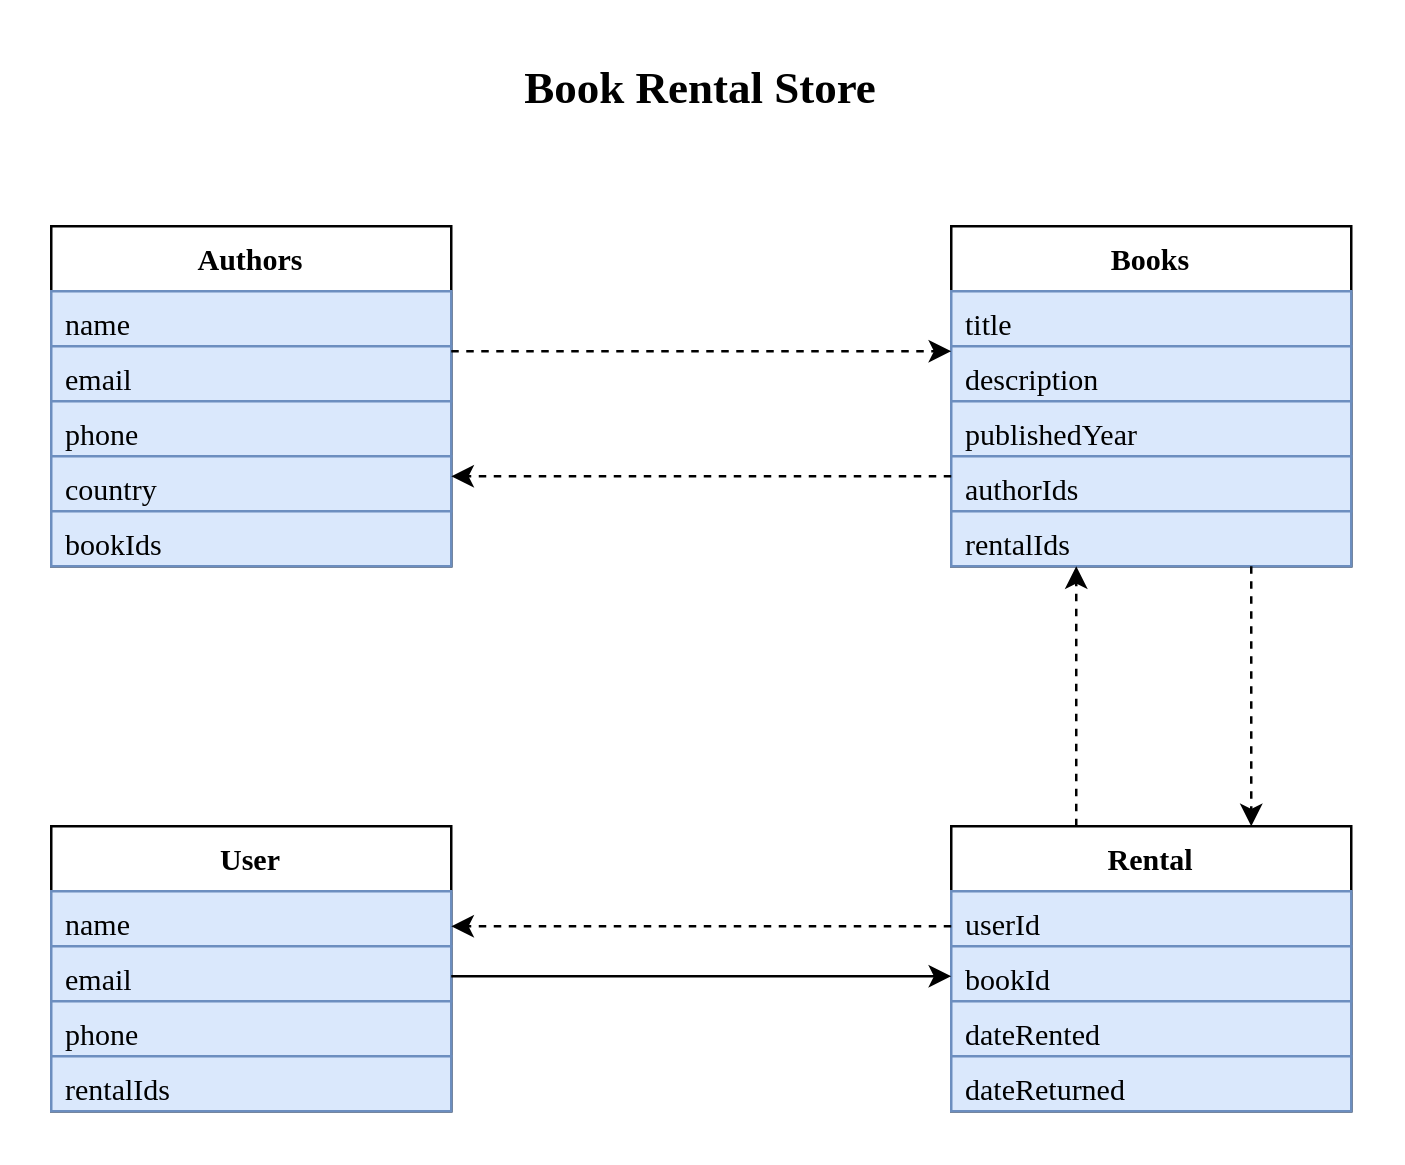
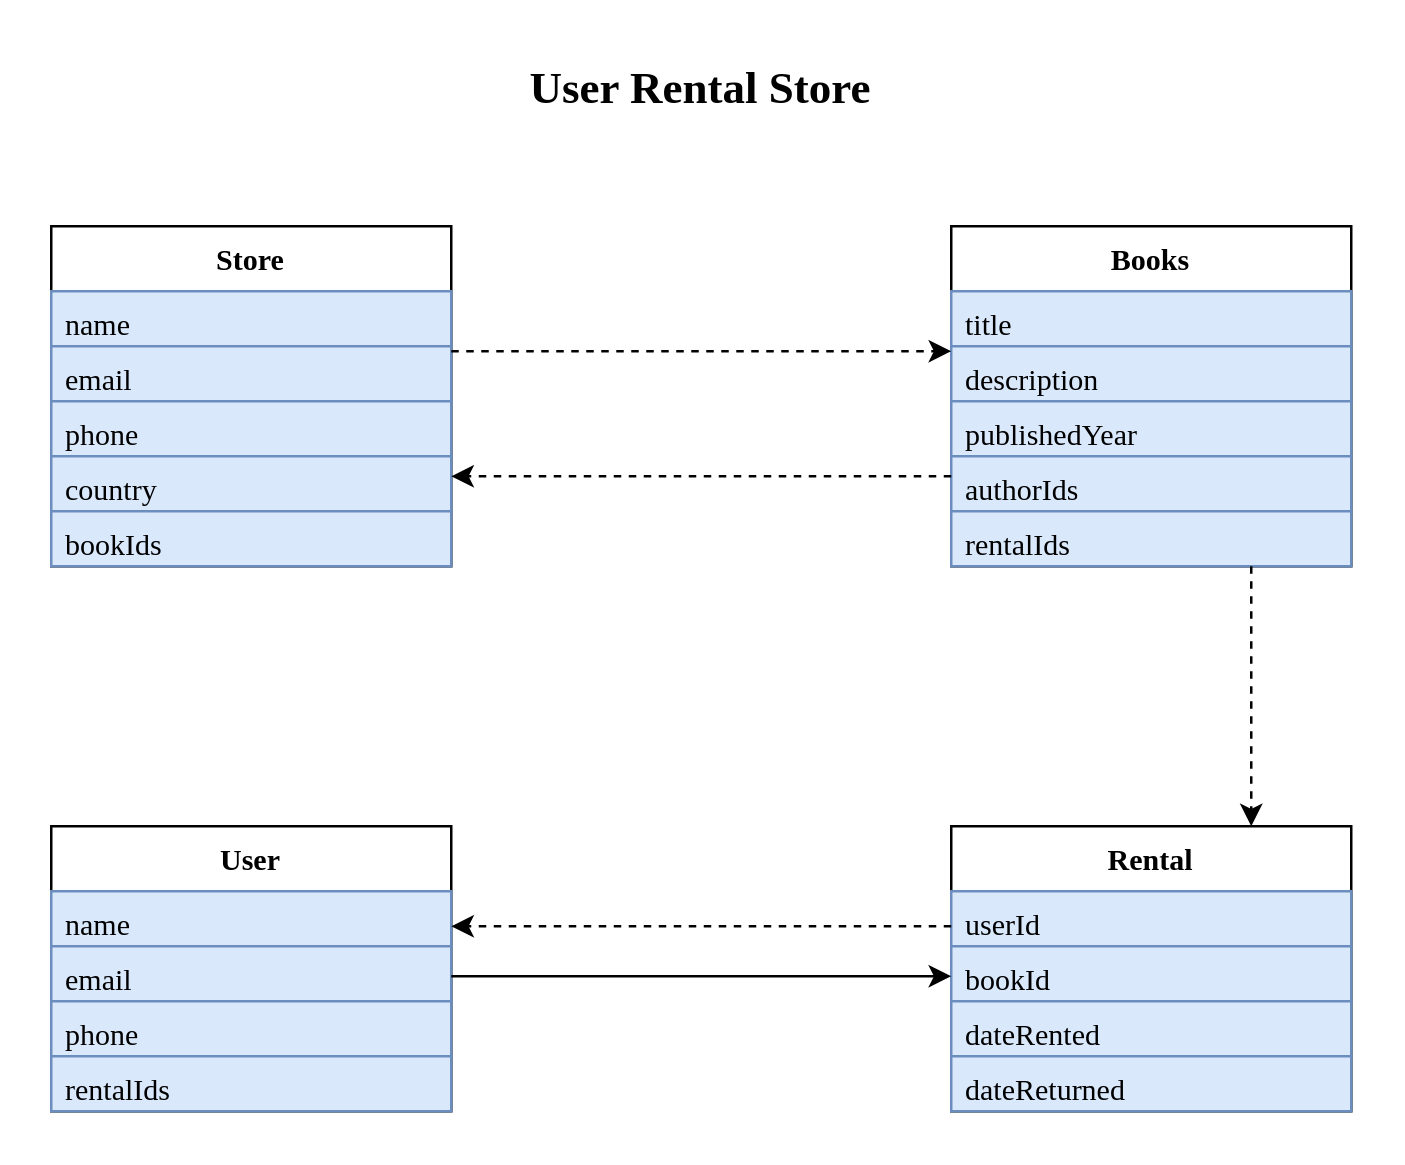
(701, 89) -> (701, 89)
(251, 262) -> (251, 262)
(1076, 704) -> none
